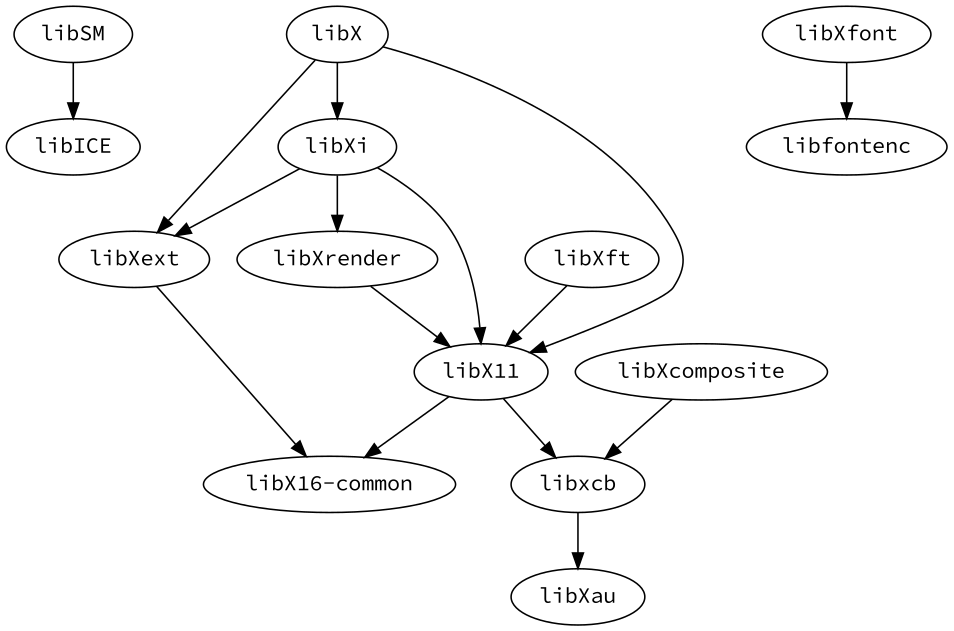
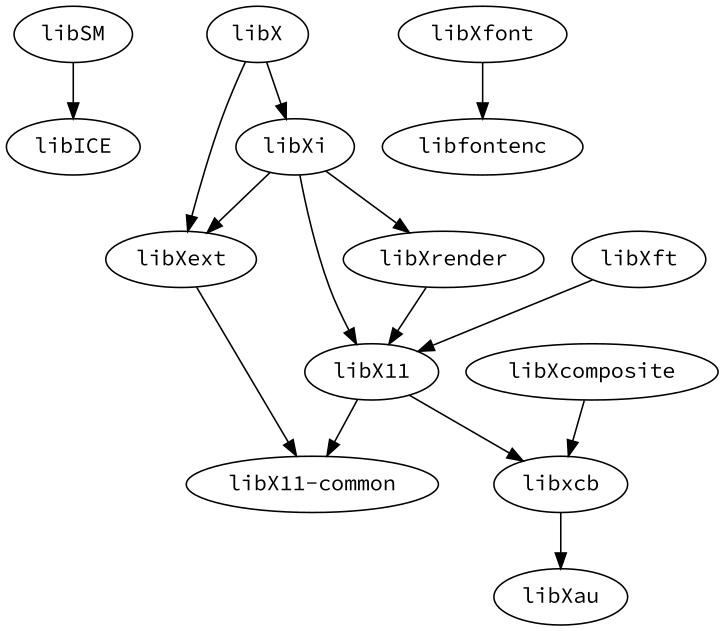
(626, 173) -> none
(330, 484) -> (312, 484)
